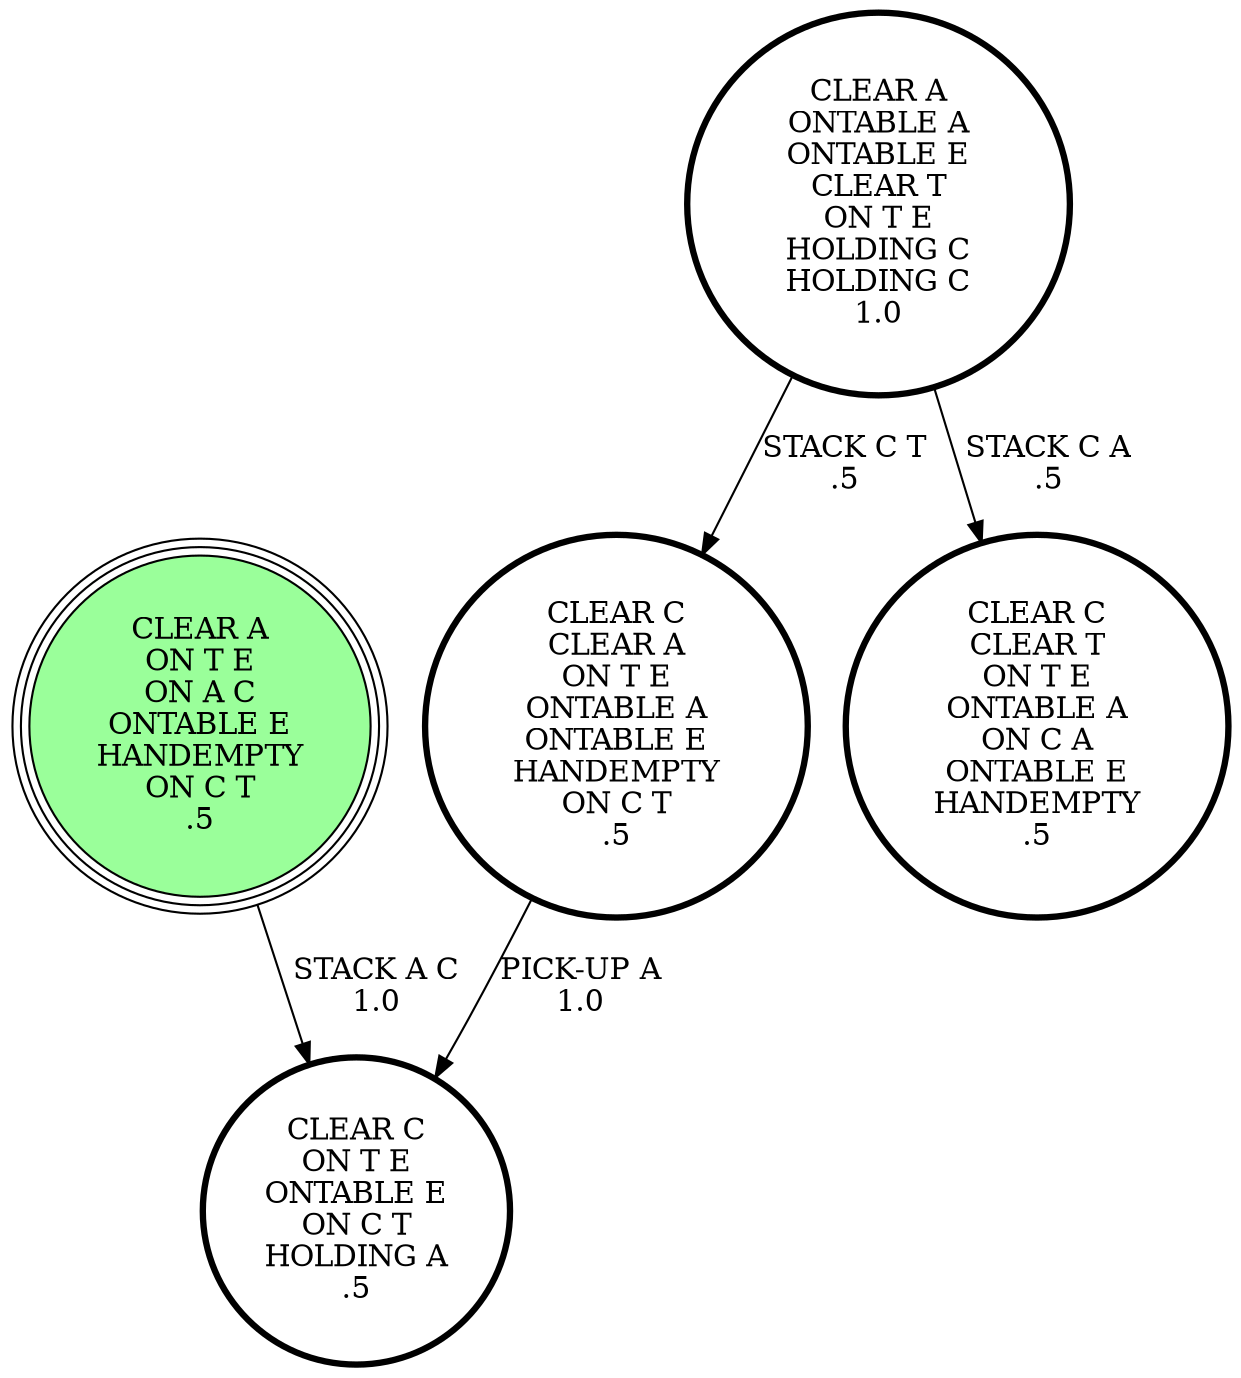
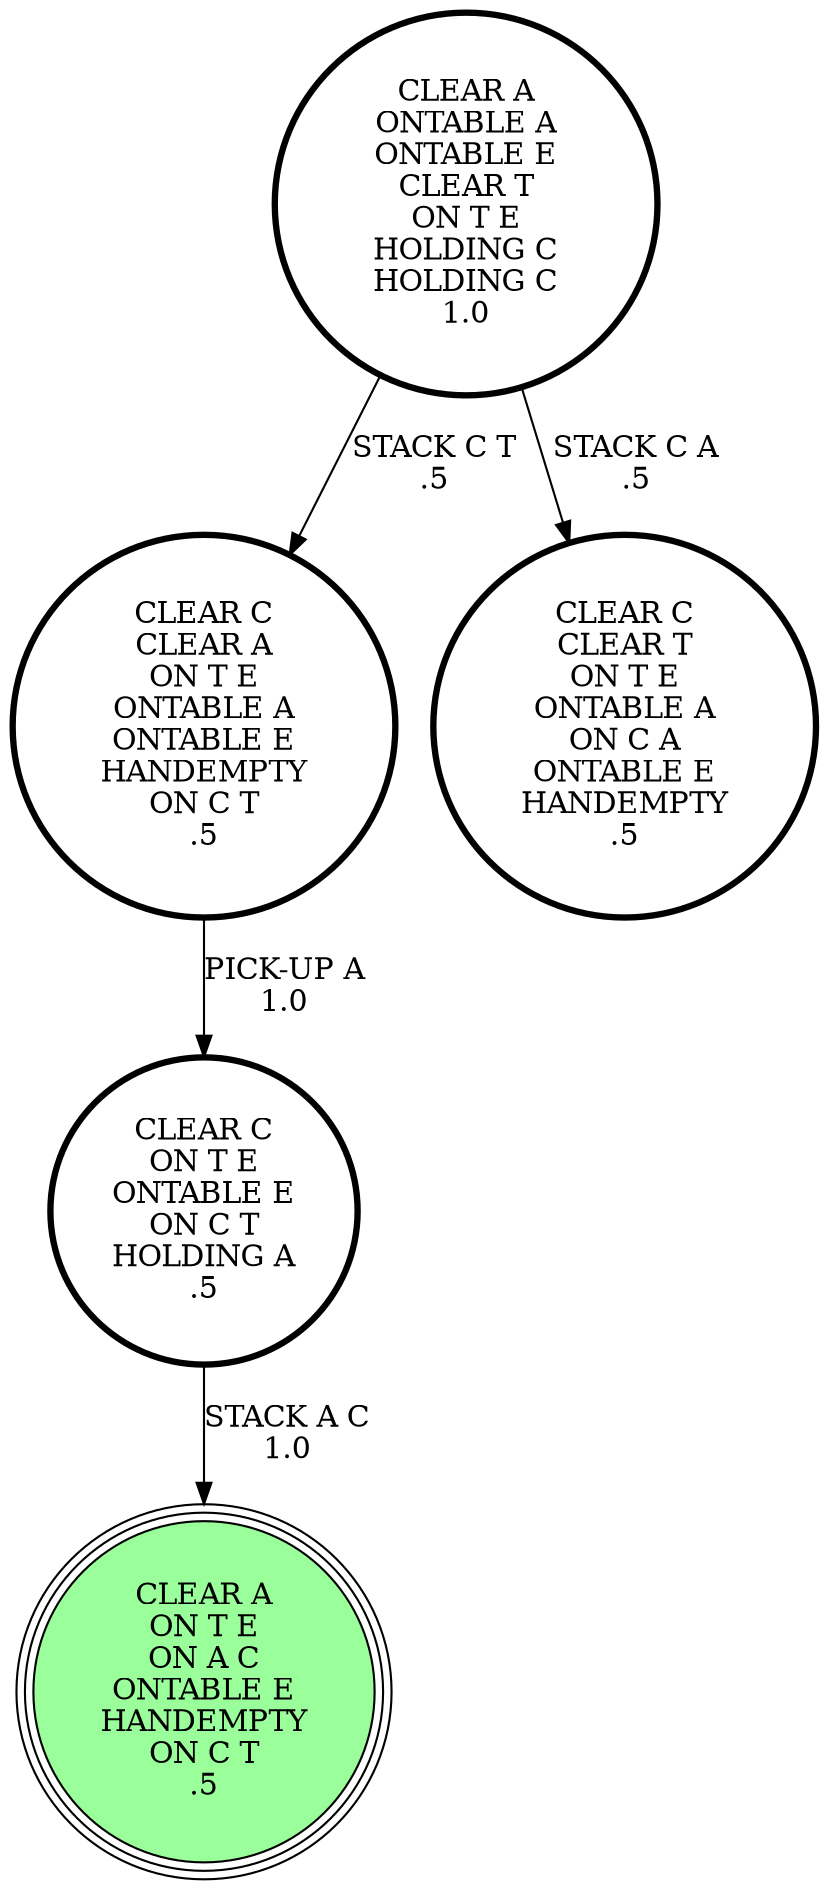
(280, 974) -> (204, 1424)
